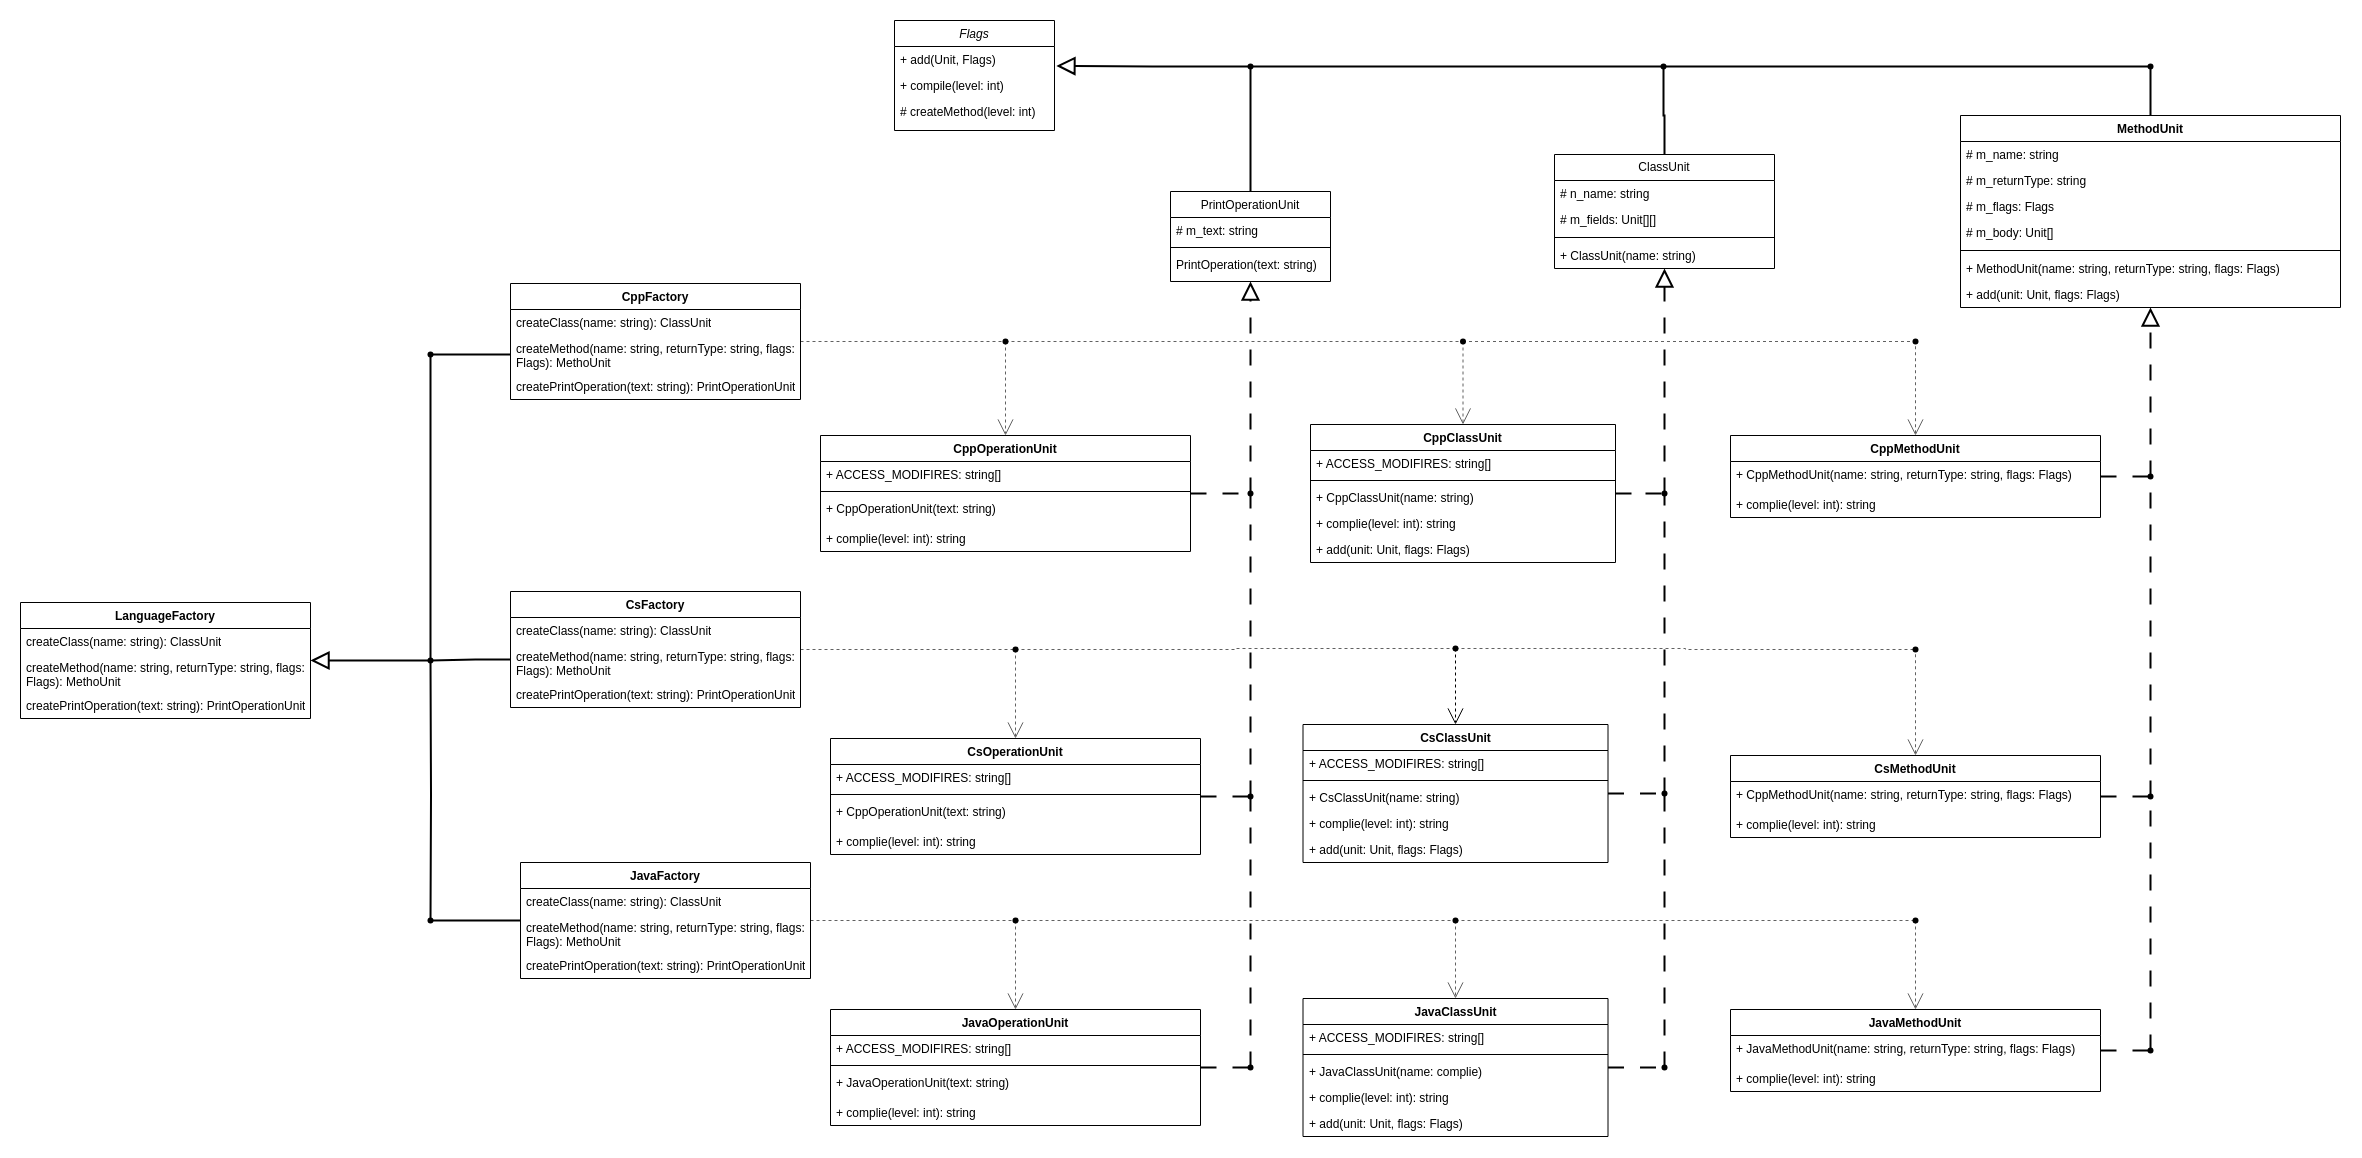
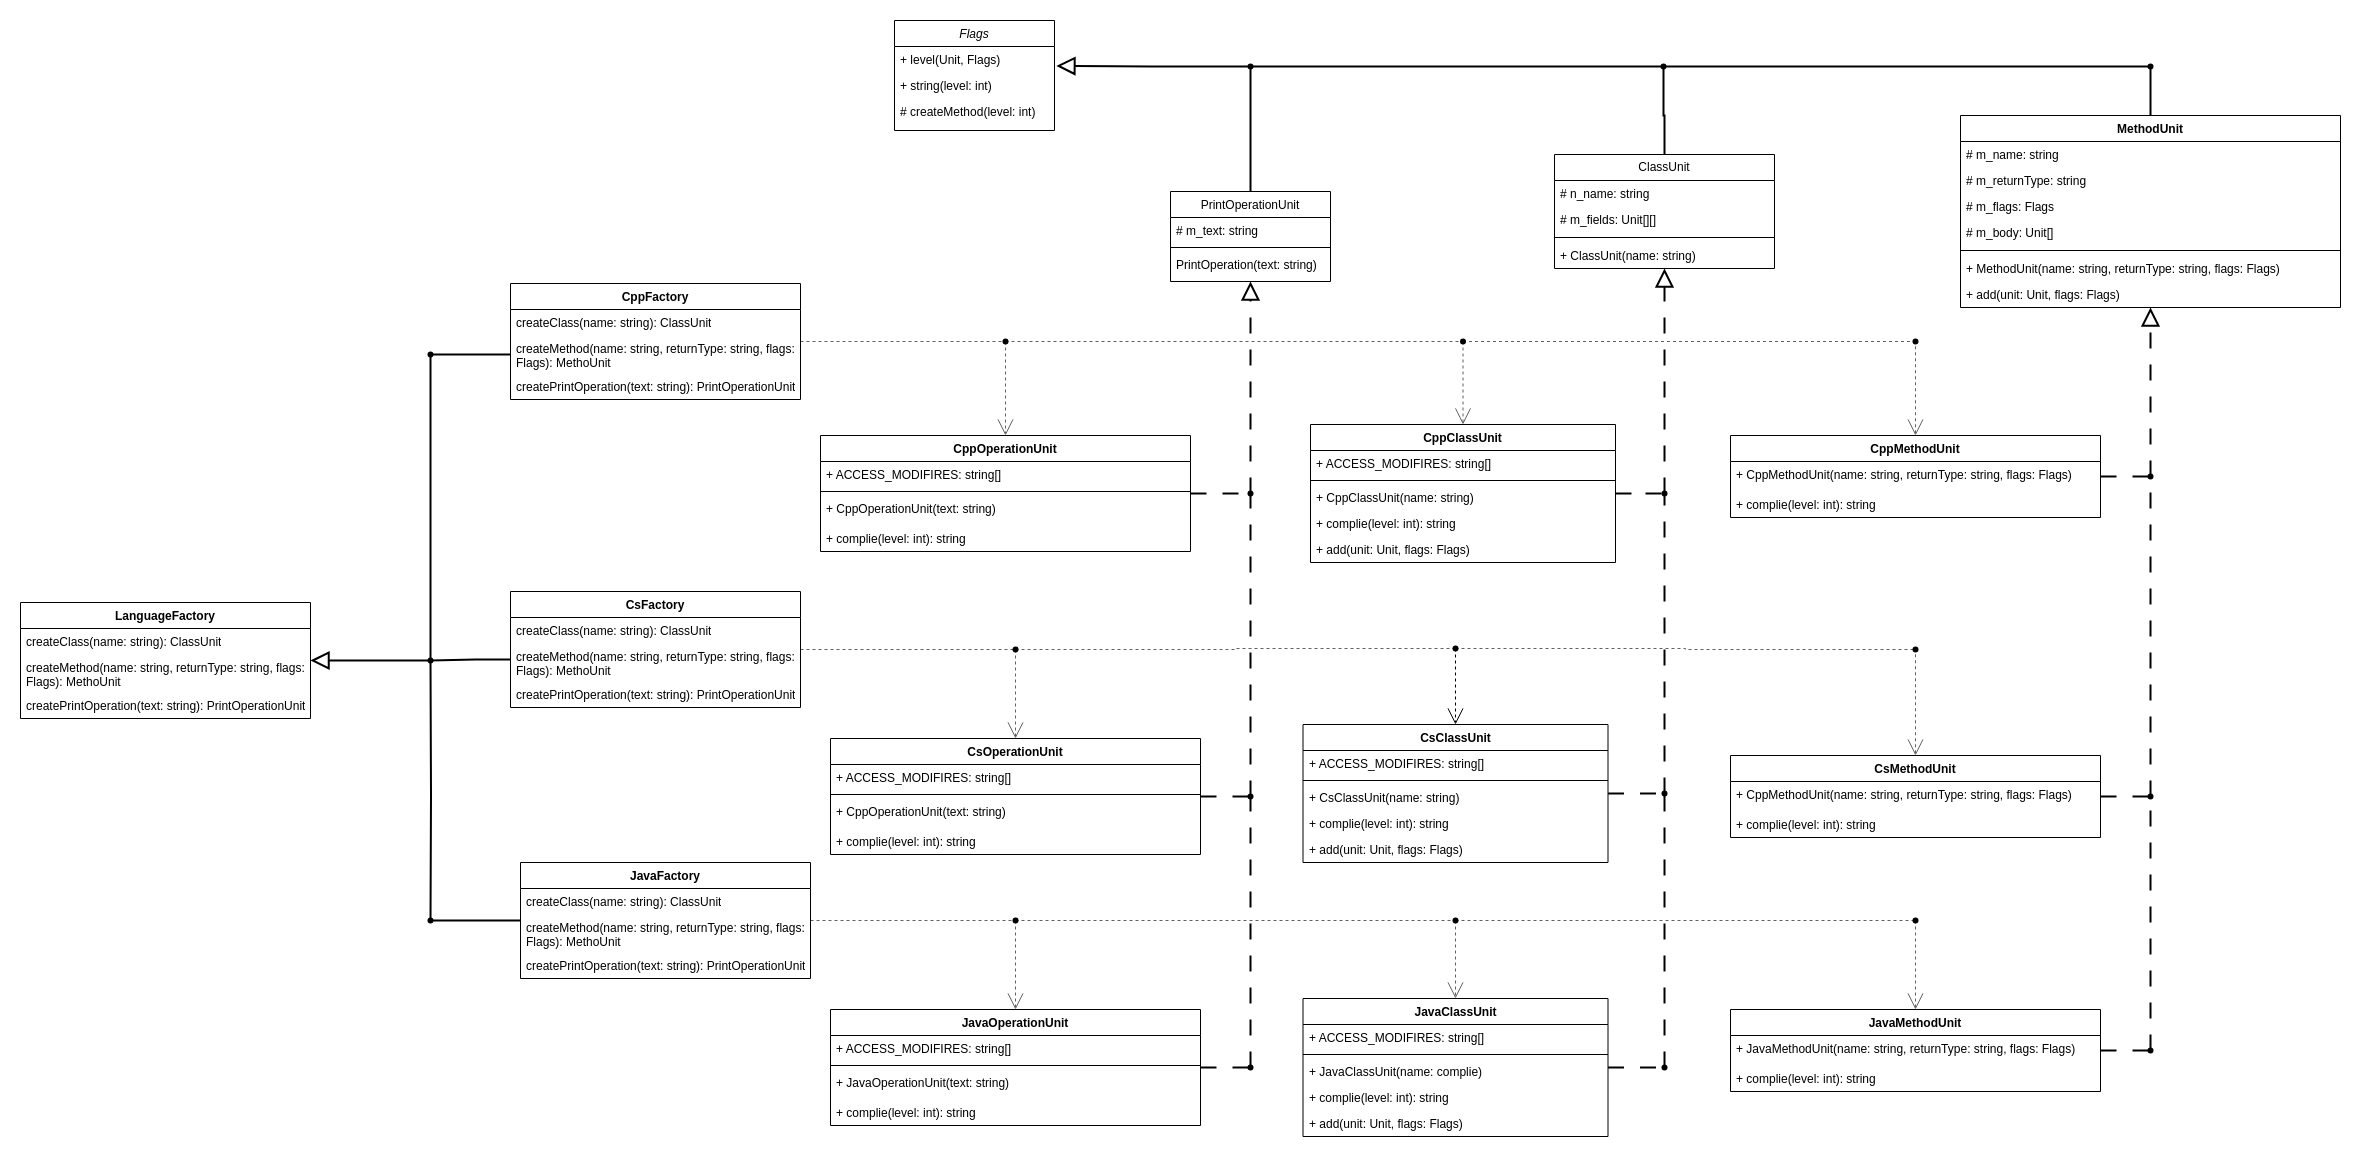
(953, 60) -> (956, 60)
(958, 86) -> (956, 86)
